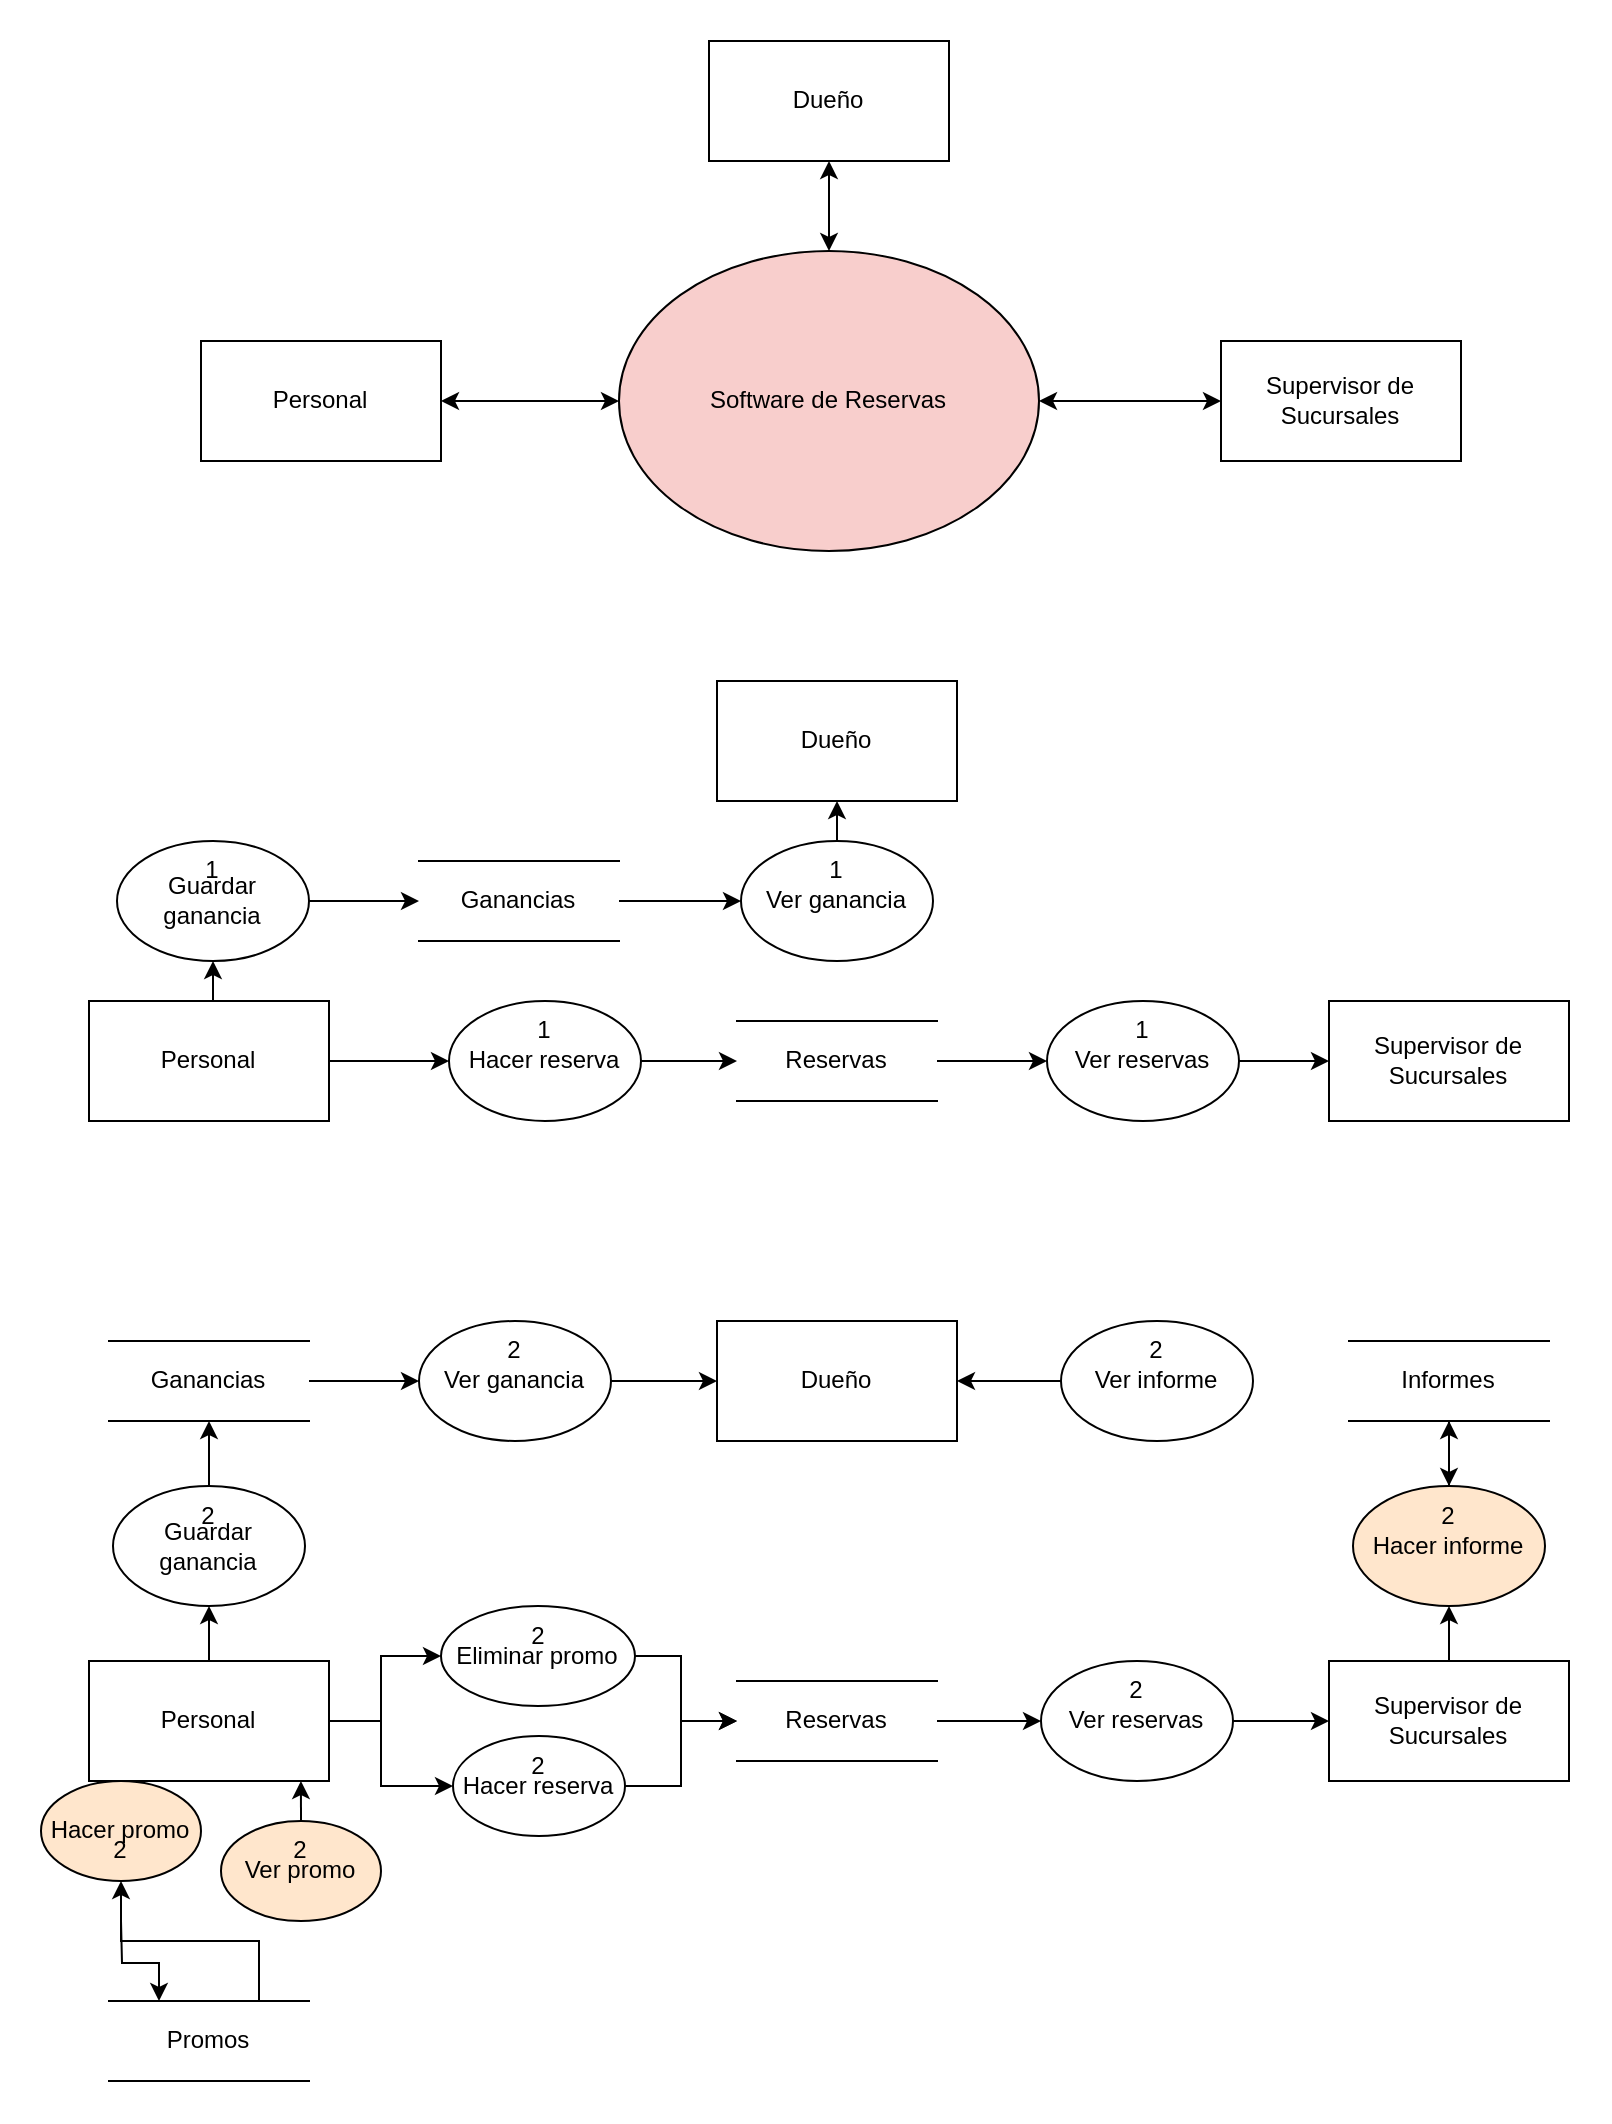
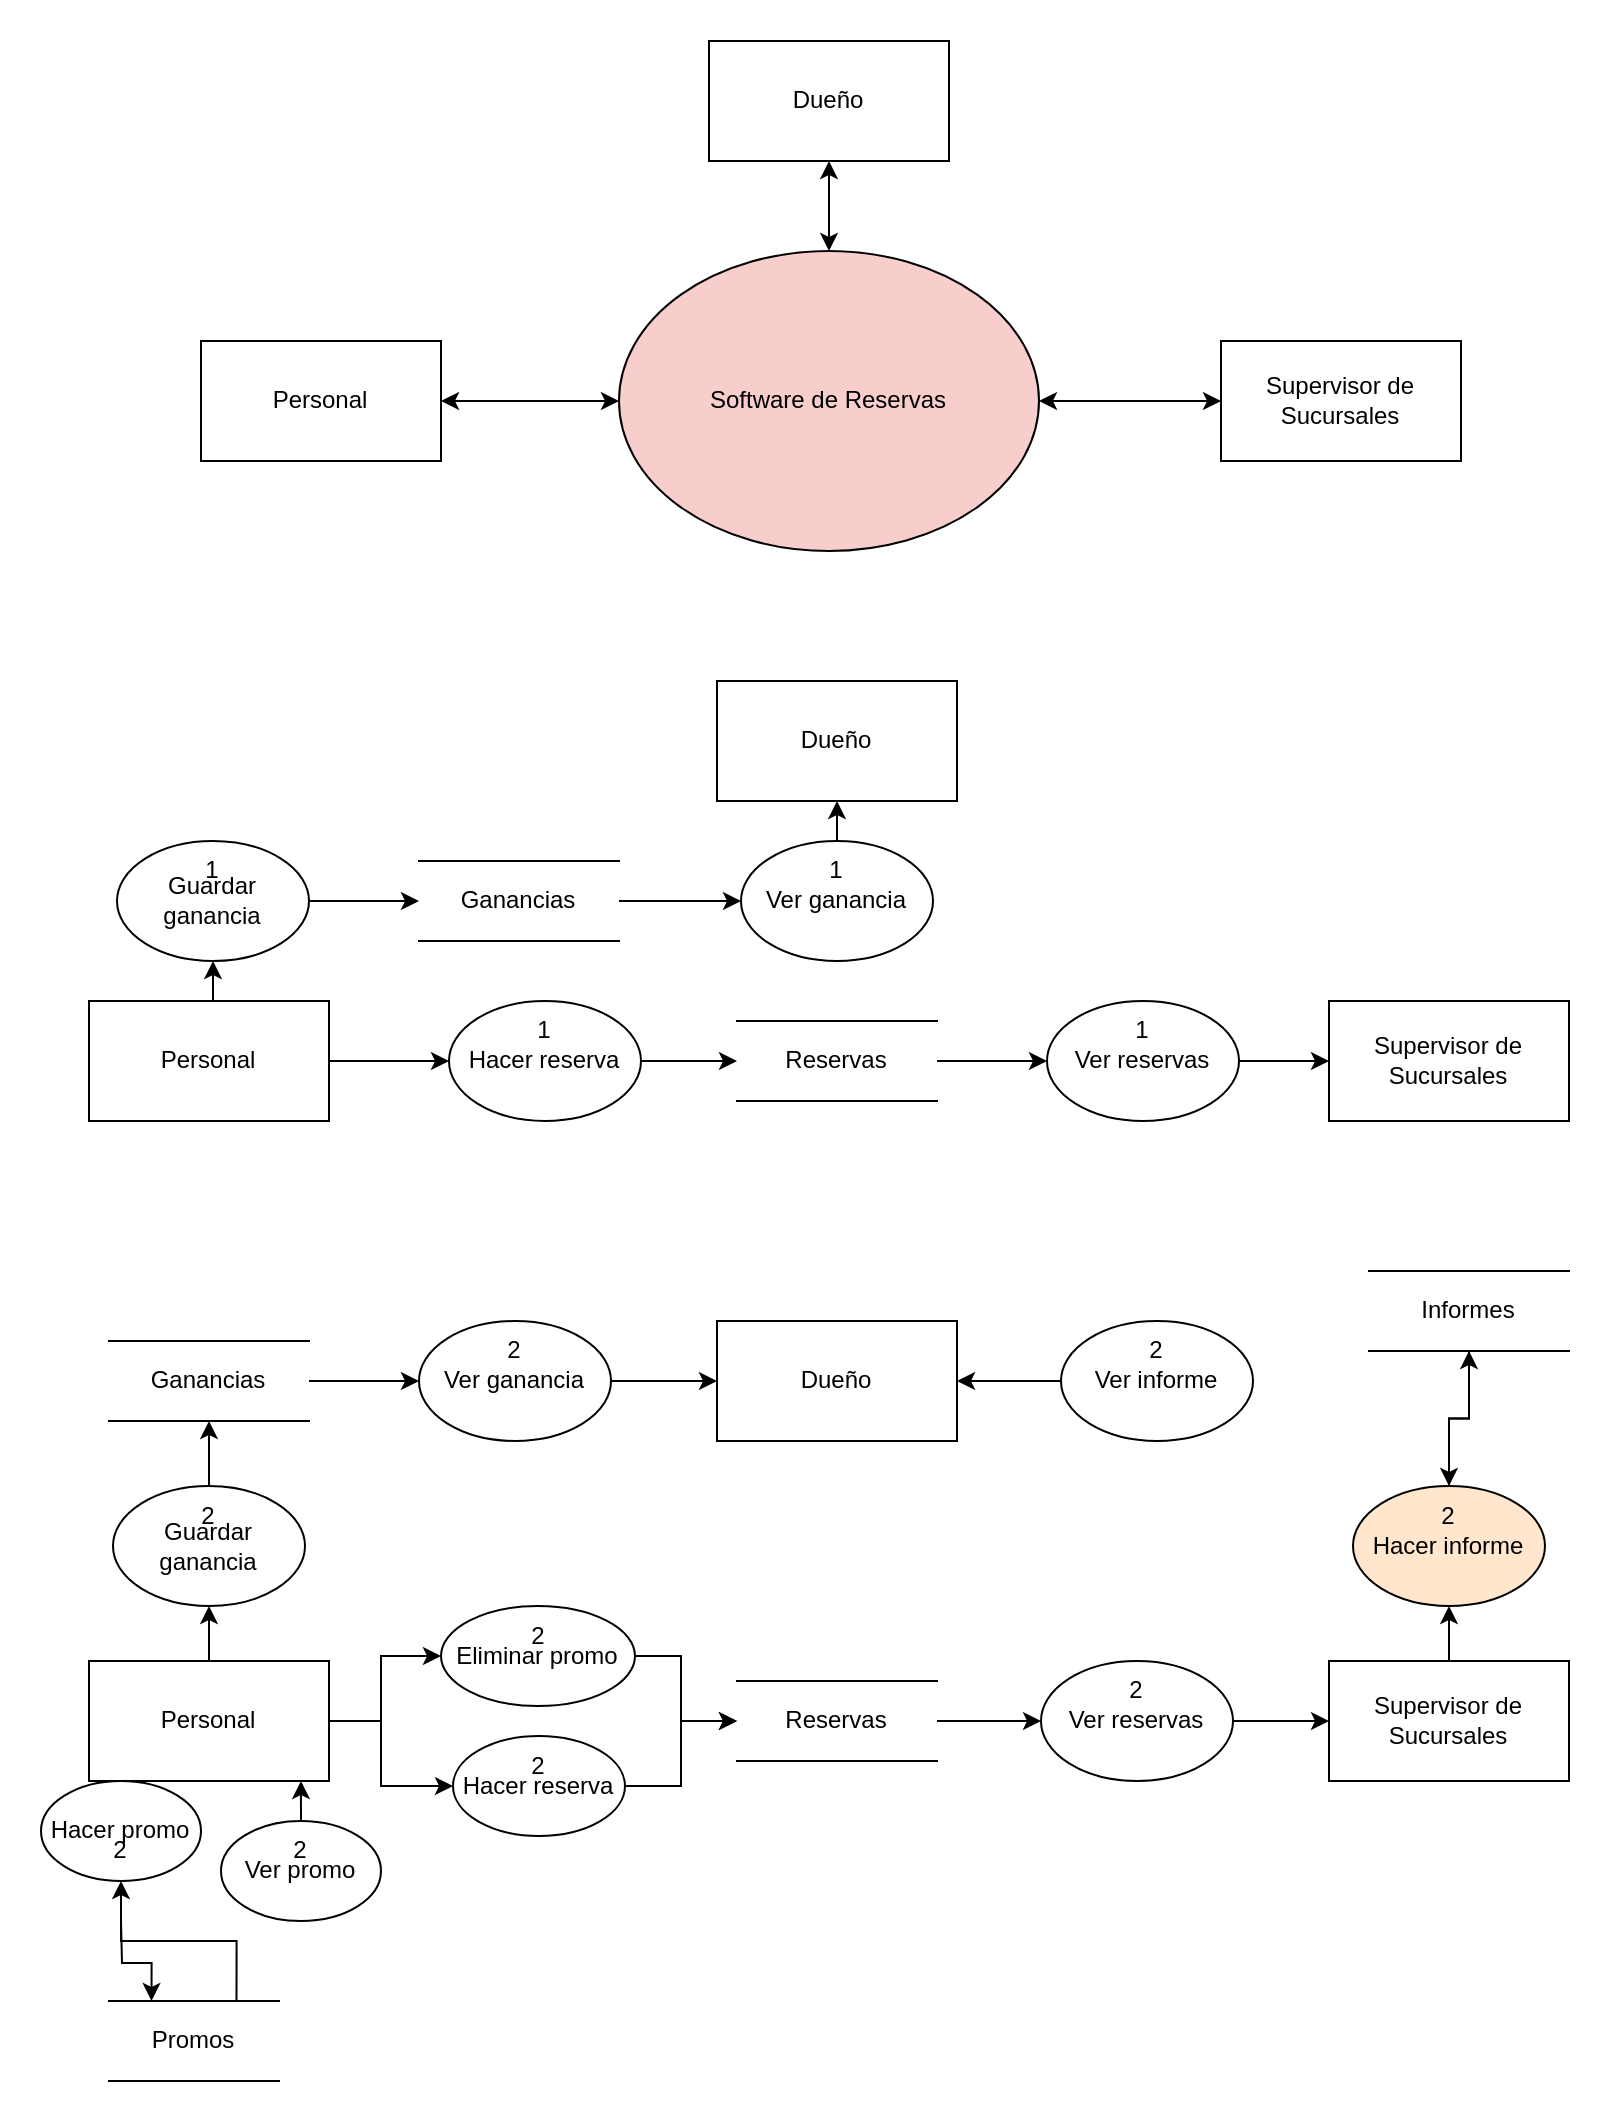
(1449, 1381) -> (1469, 1311)
(121, 1831) -> (121, 1831)
(301, 1871) -> (301, 1871)
(209, 2041) -> (194, 2041)
